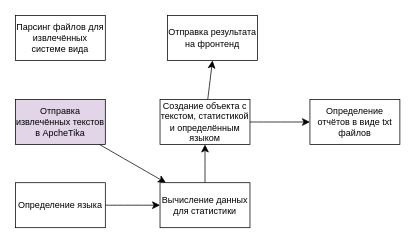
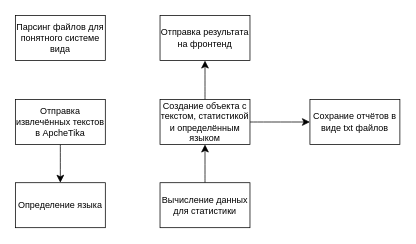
(60, 38) -> (60, 38)
(213, 38) -> (205, 38)
(60, 122) -> (60, 122)
(355, 122) -> (355, 122)
(130, 162) -> (60, 160)
(130, 205) -> none
